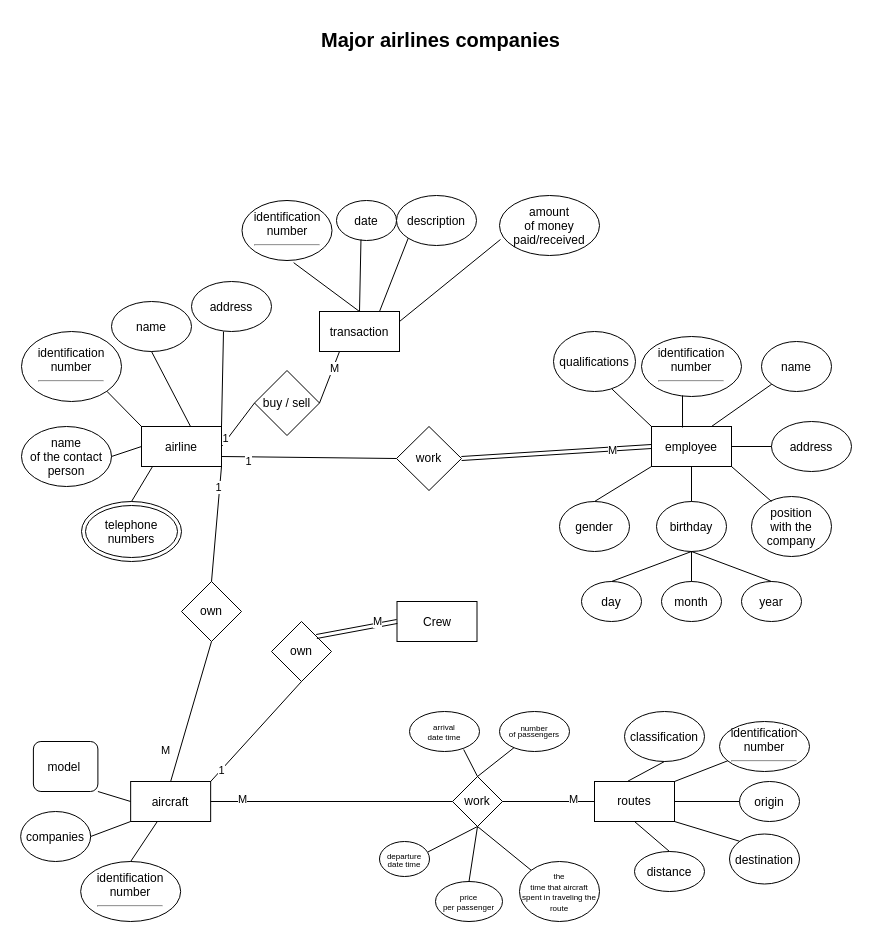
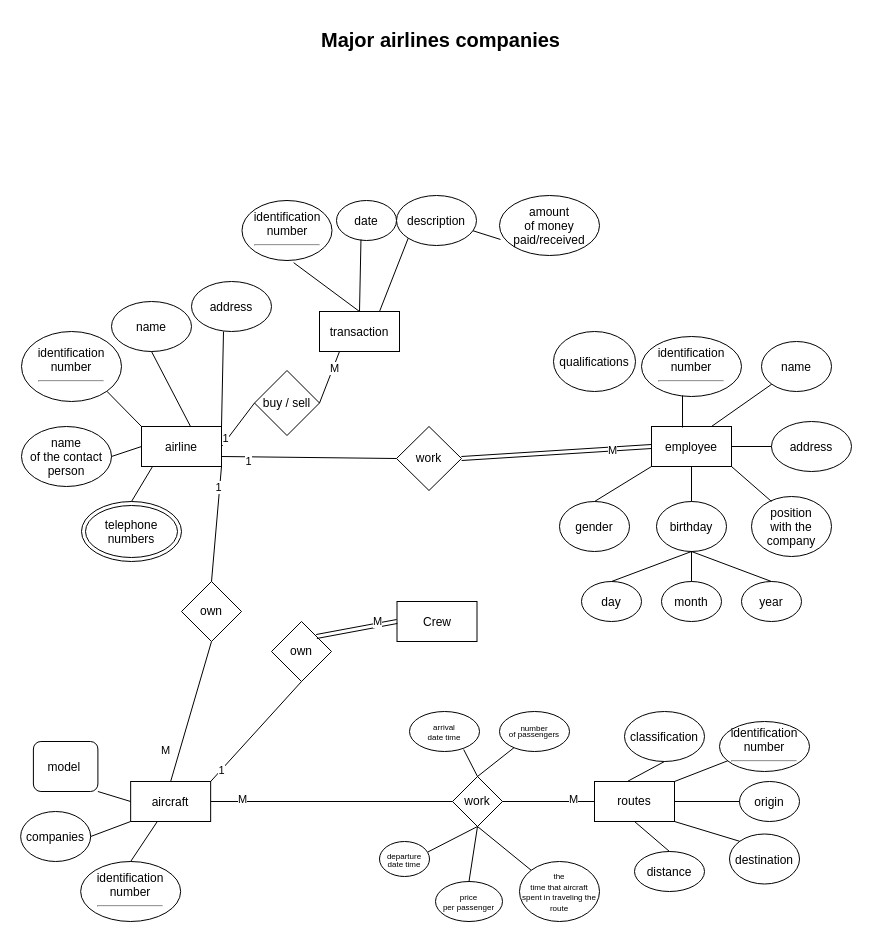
(450, 280) -> (487, 235)
(632, 408) -> none
